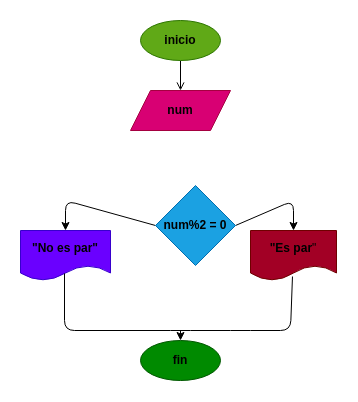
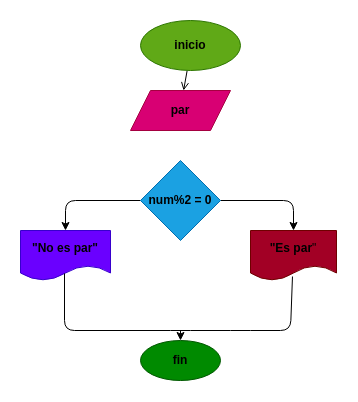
(181, 41) -> (191, 46)
(181, 111) -> (181, 111)
(196, 226) -> (181, 201)
